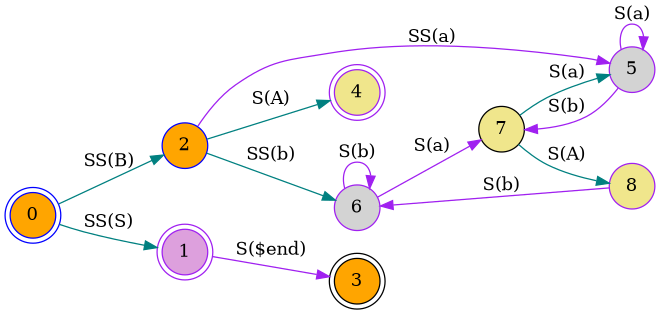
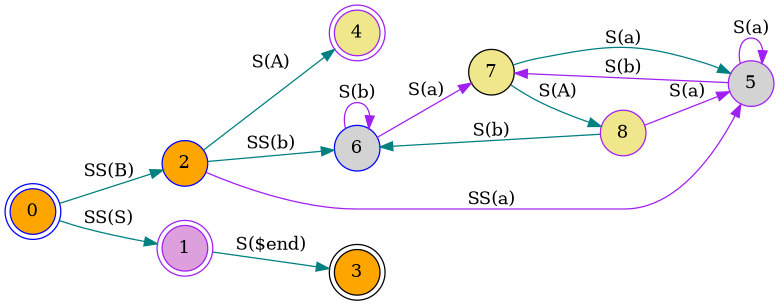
none -> (681, 111)
(501, 196) -> (496, 140)
(357, 208) -> (357, 148)
(265, 266) -> (264, 259)
